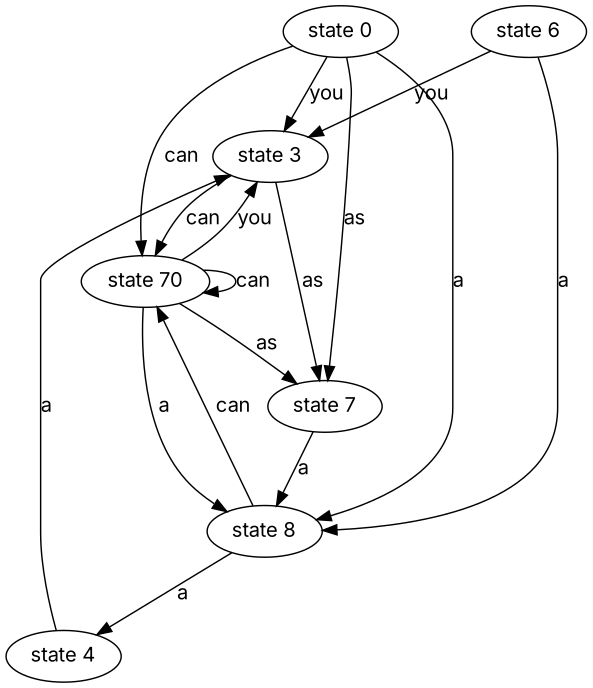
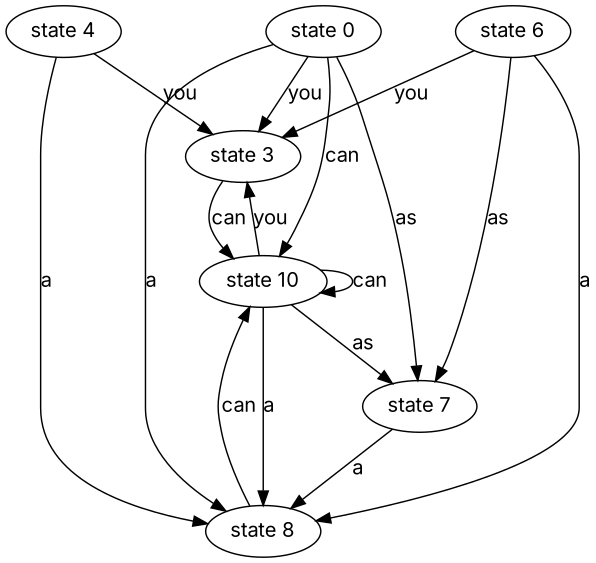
(296, 274) -> (487, 215)
(145, 281) -> (263, 281)
(46, 406) -> (181, 94)
(171, 590) -> (41, 335)
